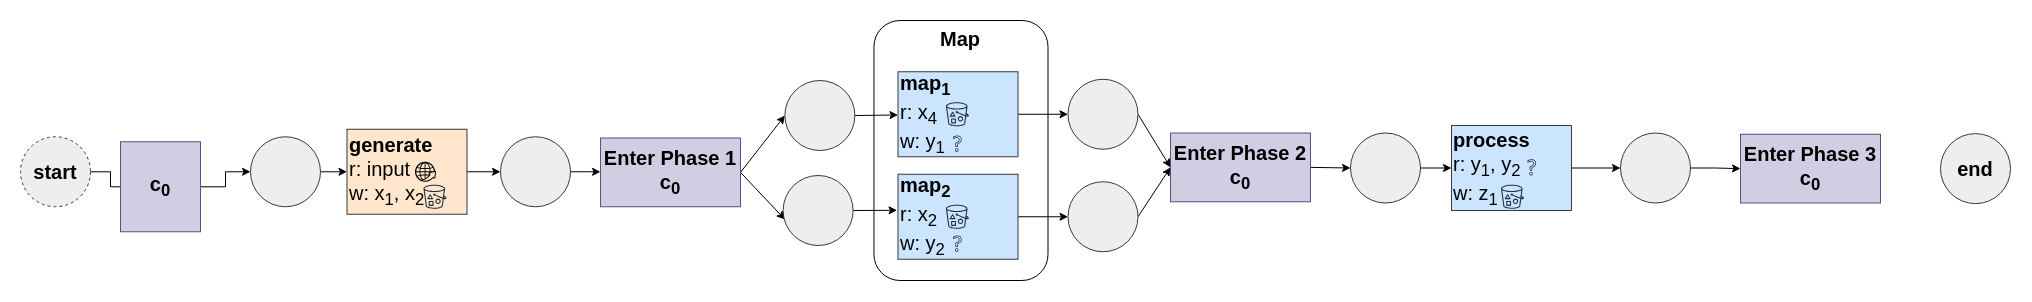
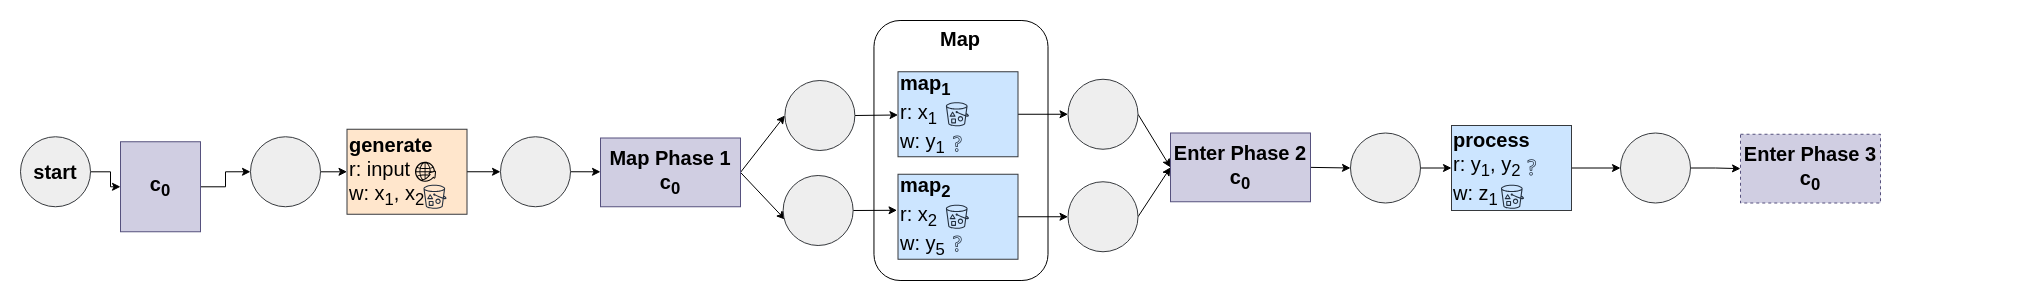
(923, 115) -> (923, 115)
(1811, 169) -> (1811, 169)
(1976, 169) -> none
(56, 172) -> (56, 172)
(671, 173) -> (671, 173)
(112, 187) -> (111, 185)
(923, 217) -> (923, 217)
